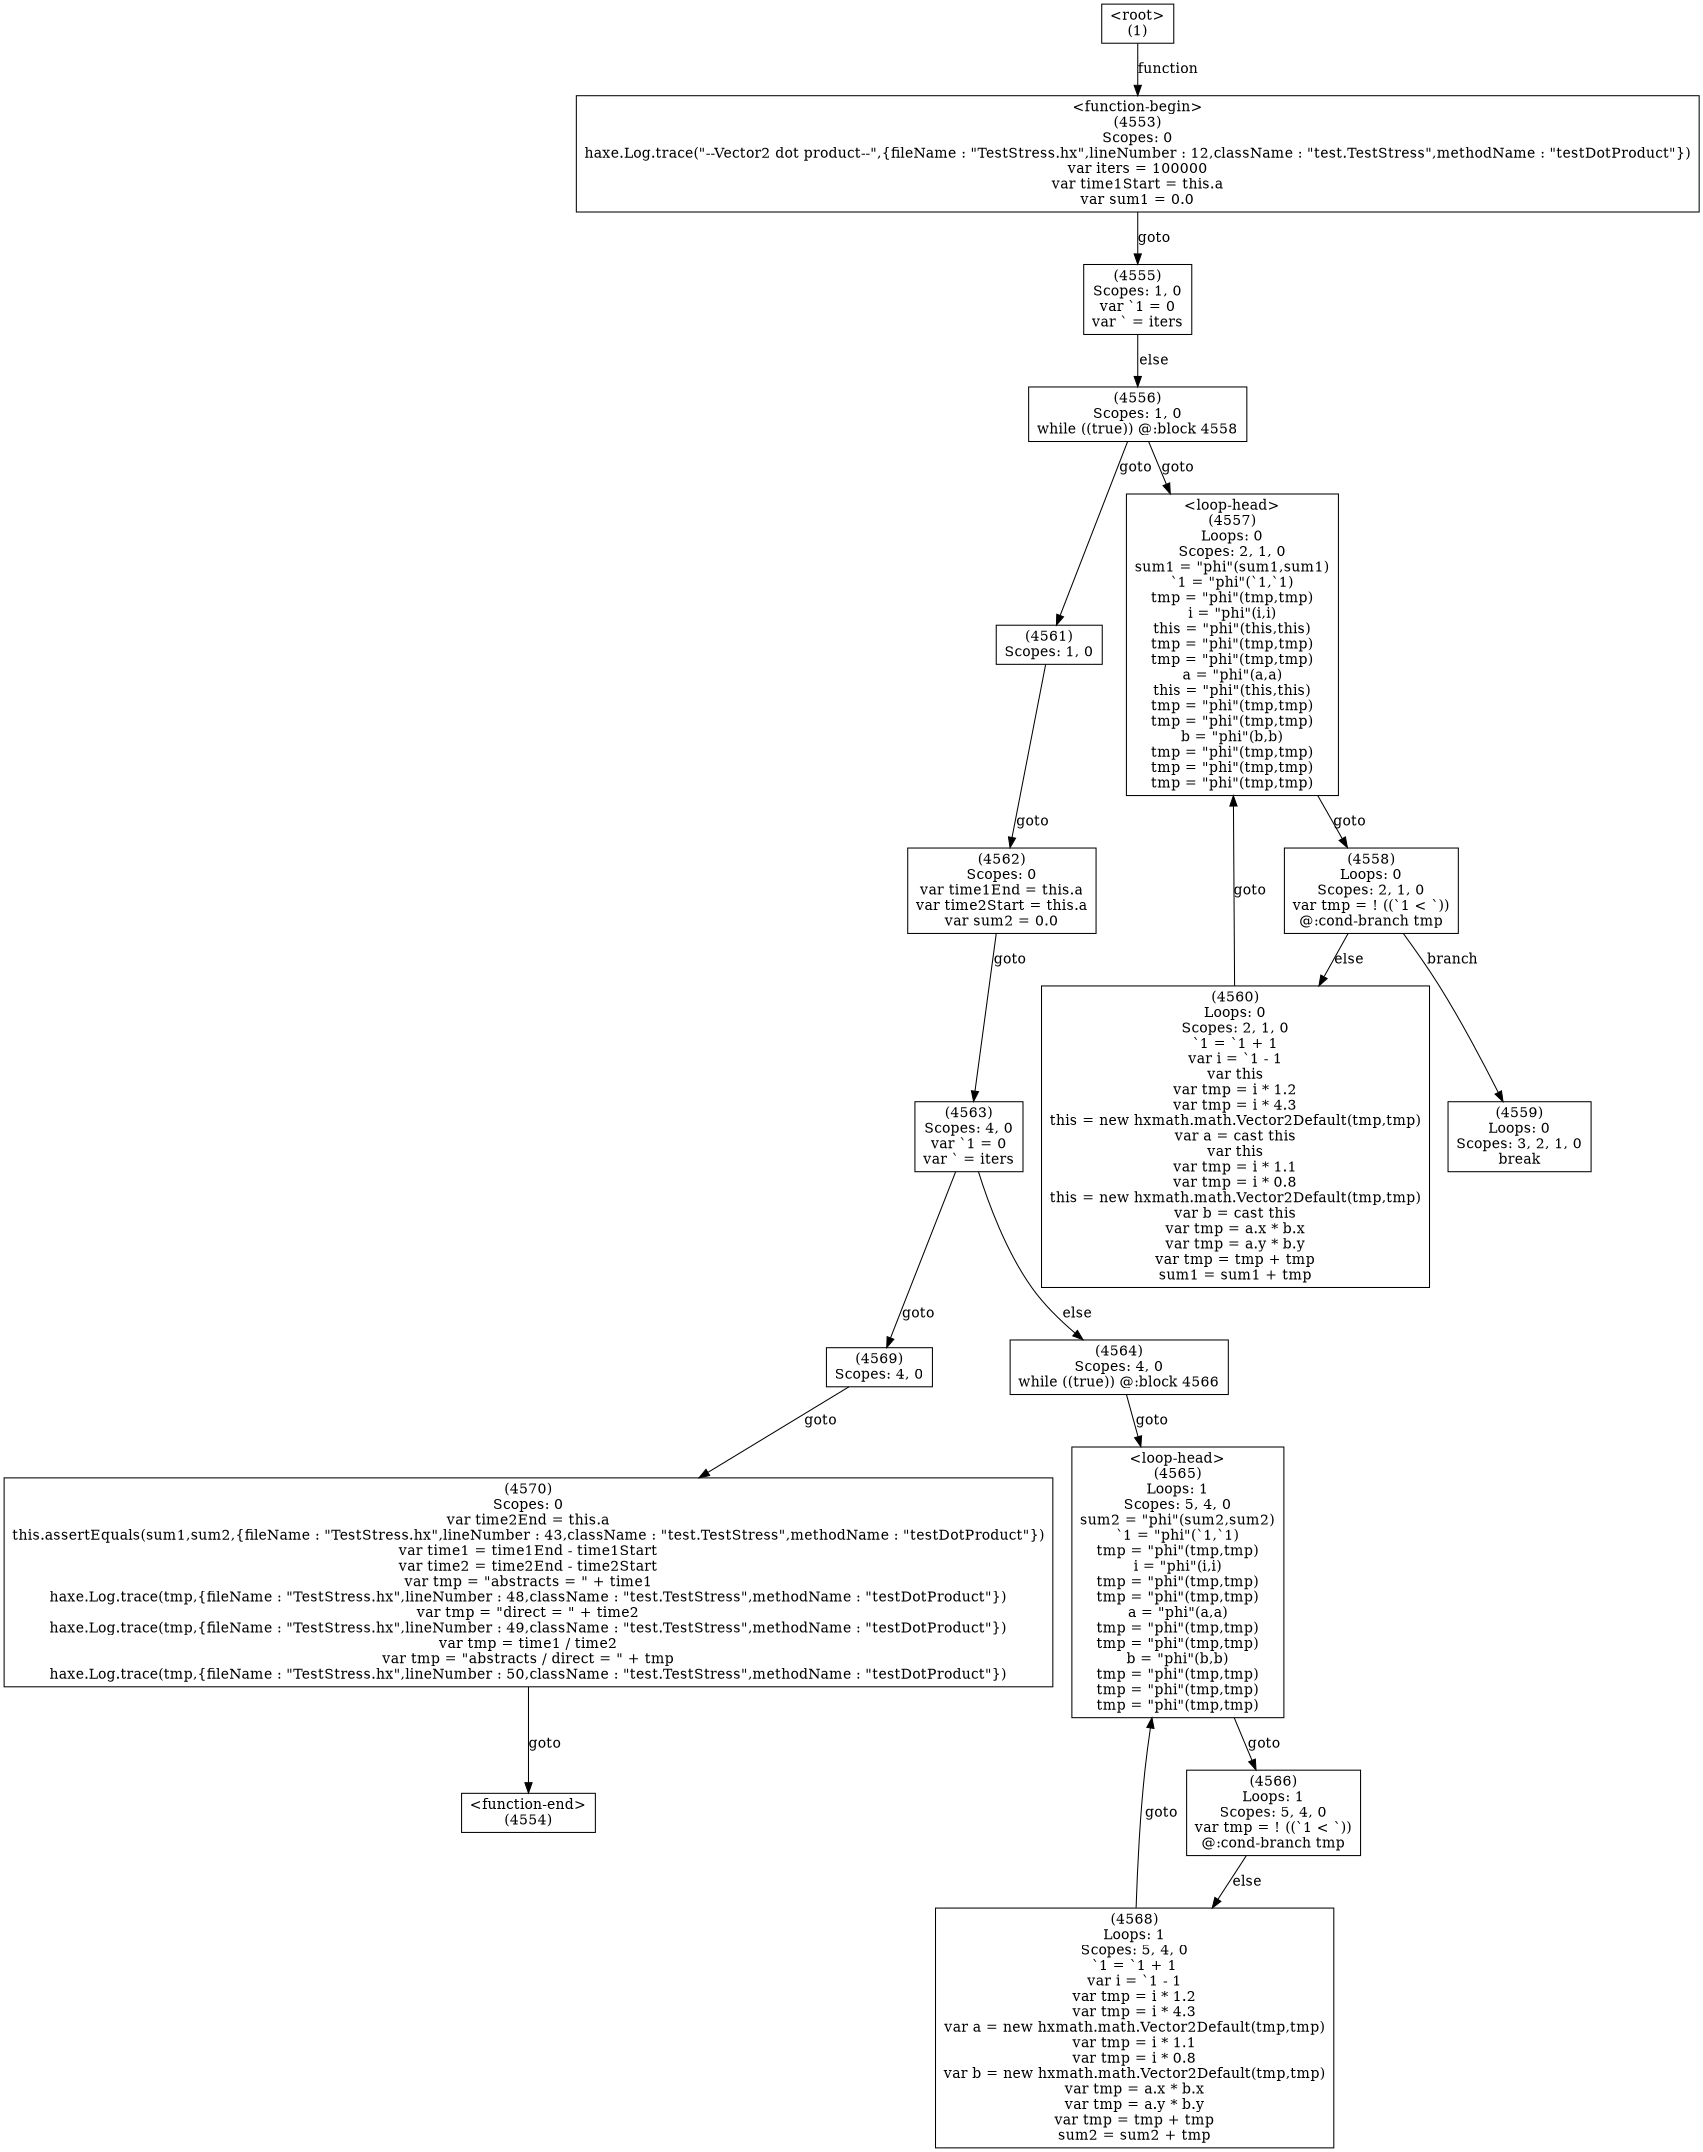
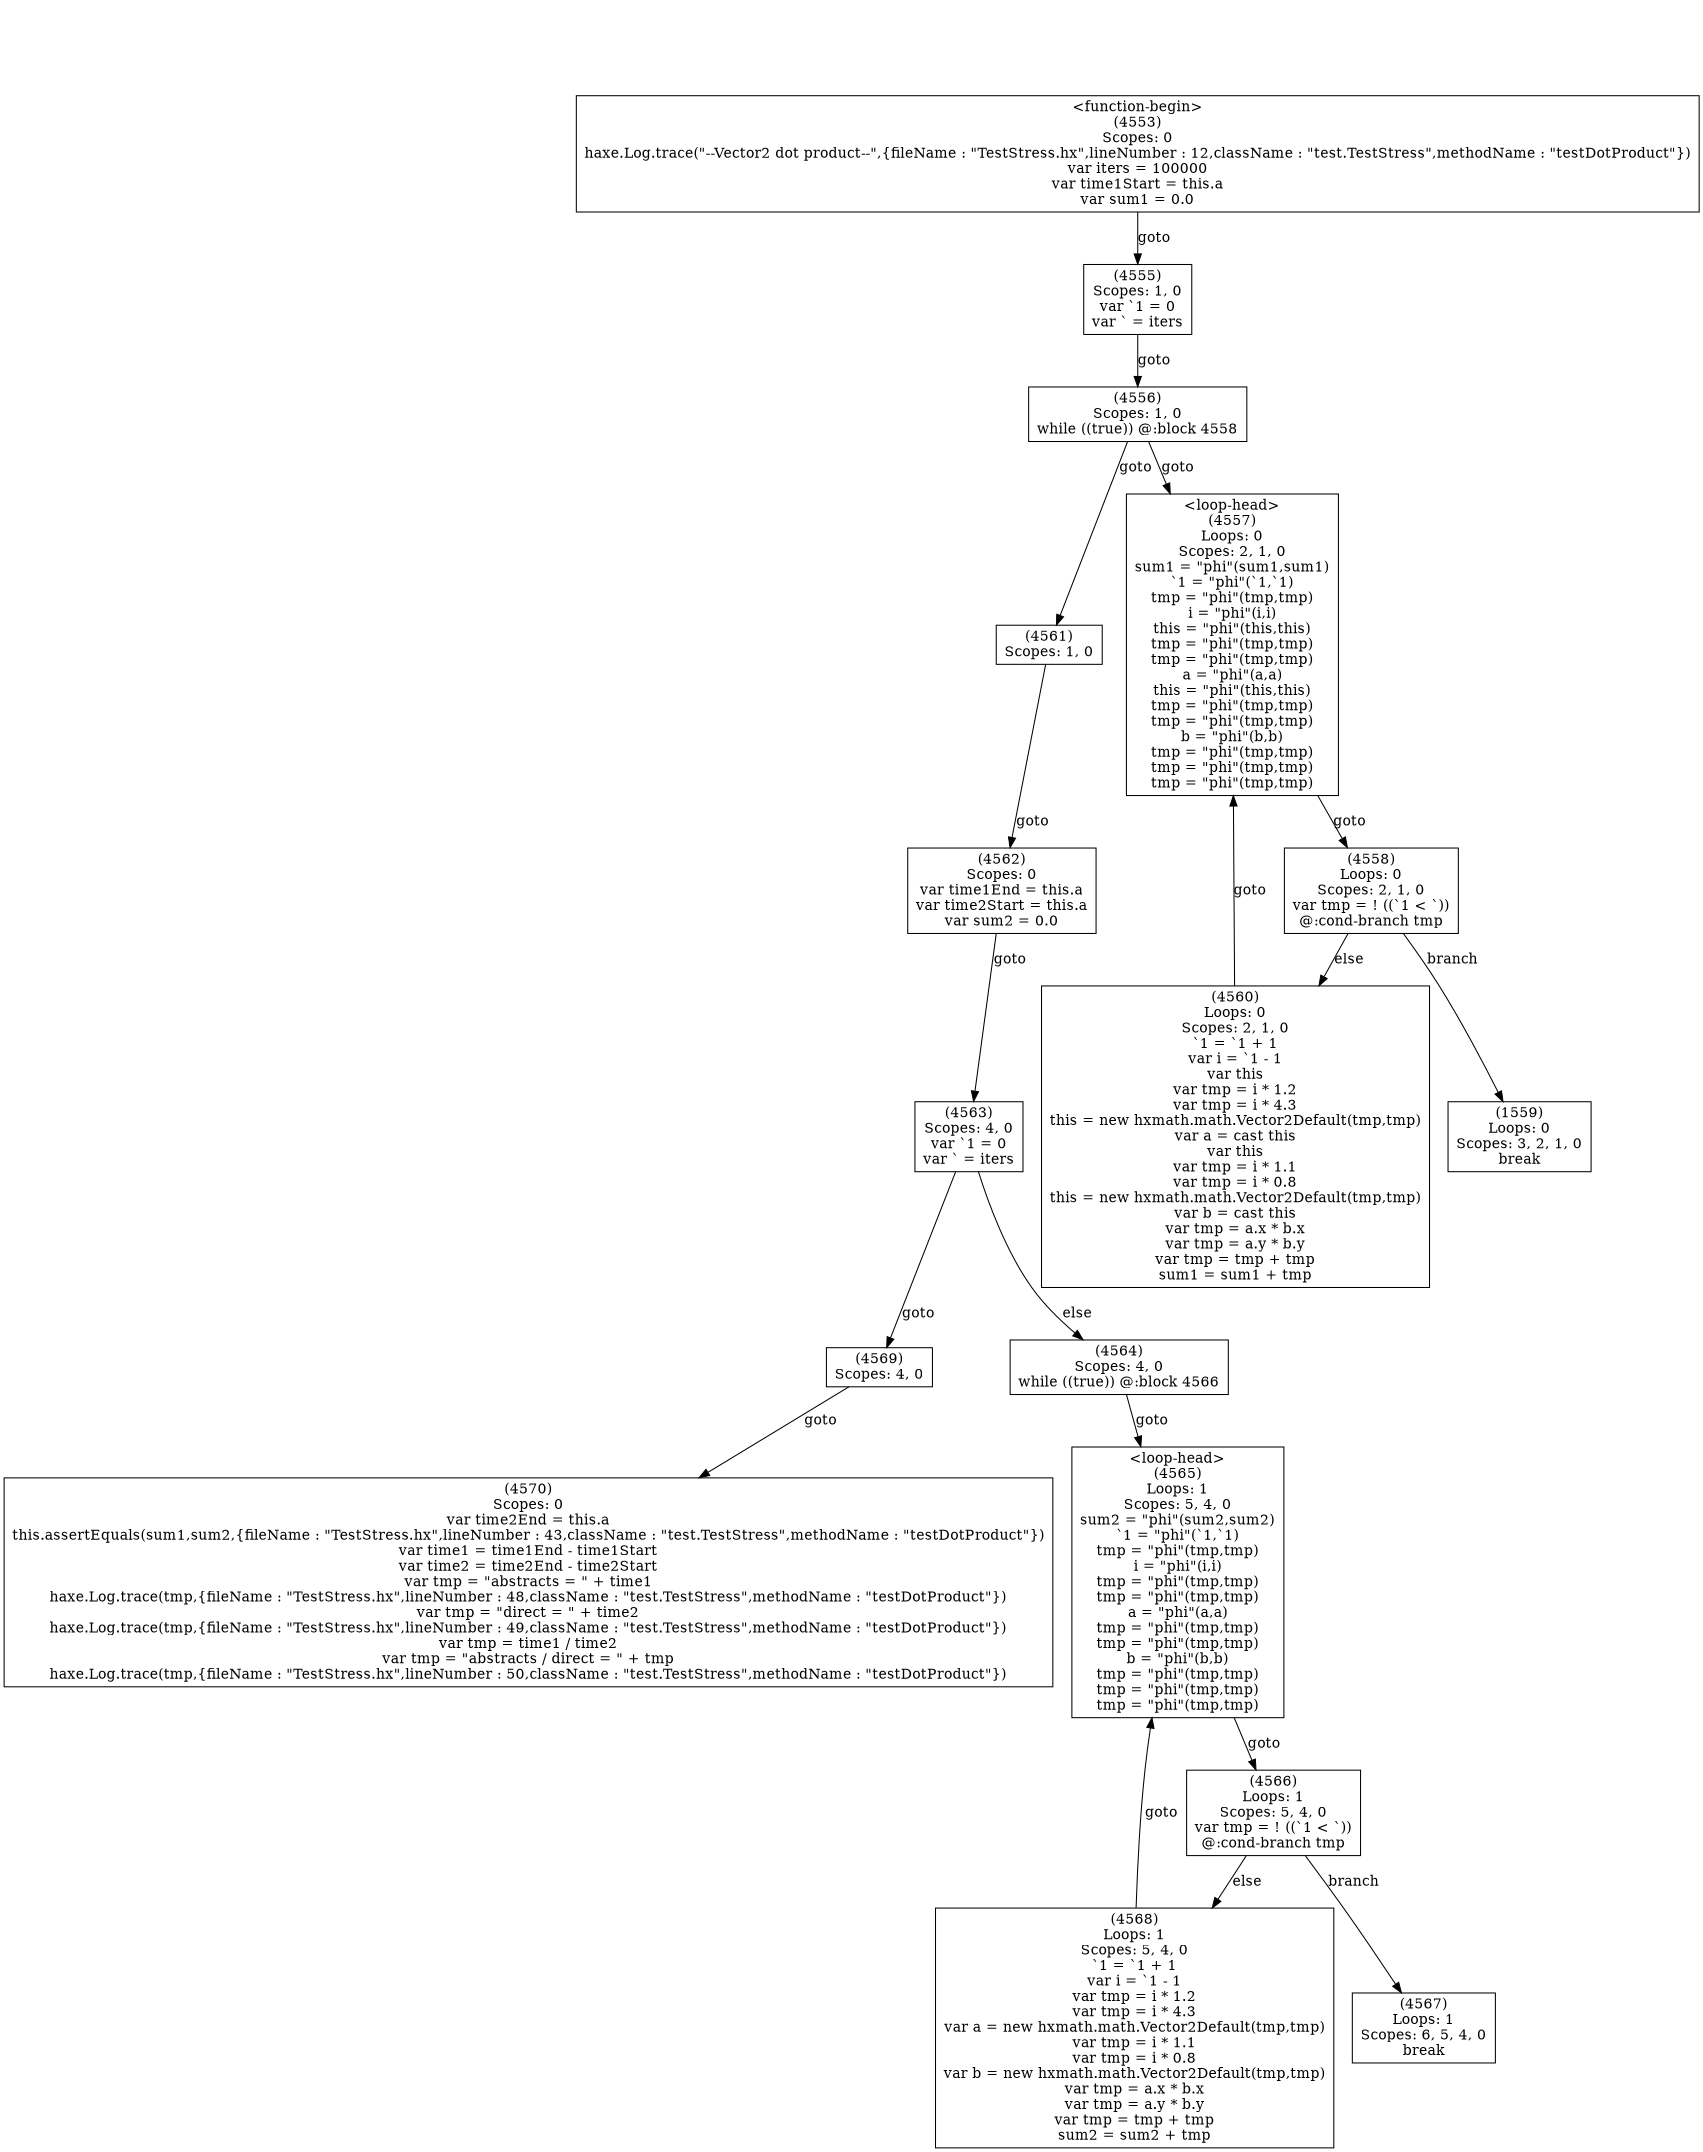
(1138, 24) -> none
(1154, 361) -> (1154, 361)
(1520, 1137) -> (1520, 1137)
(528, 1813) -> none
none -> (1424, 2028)
